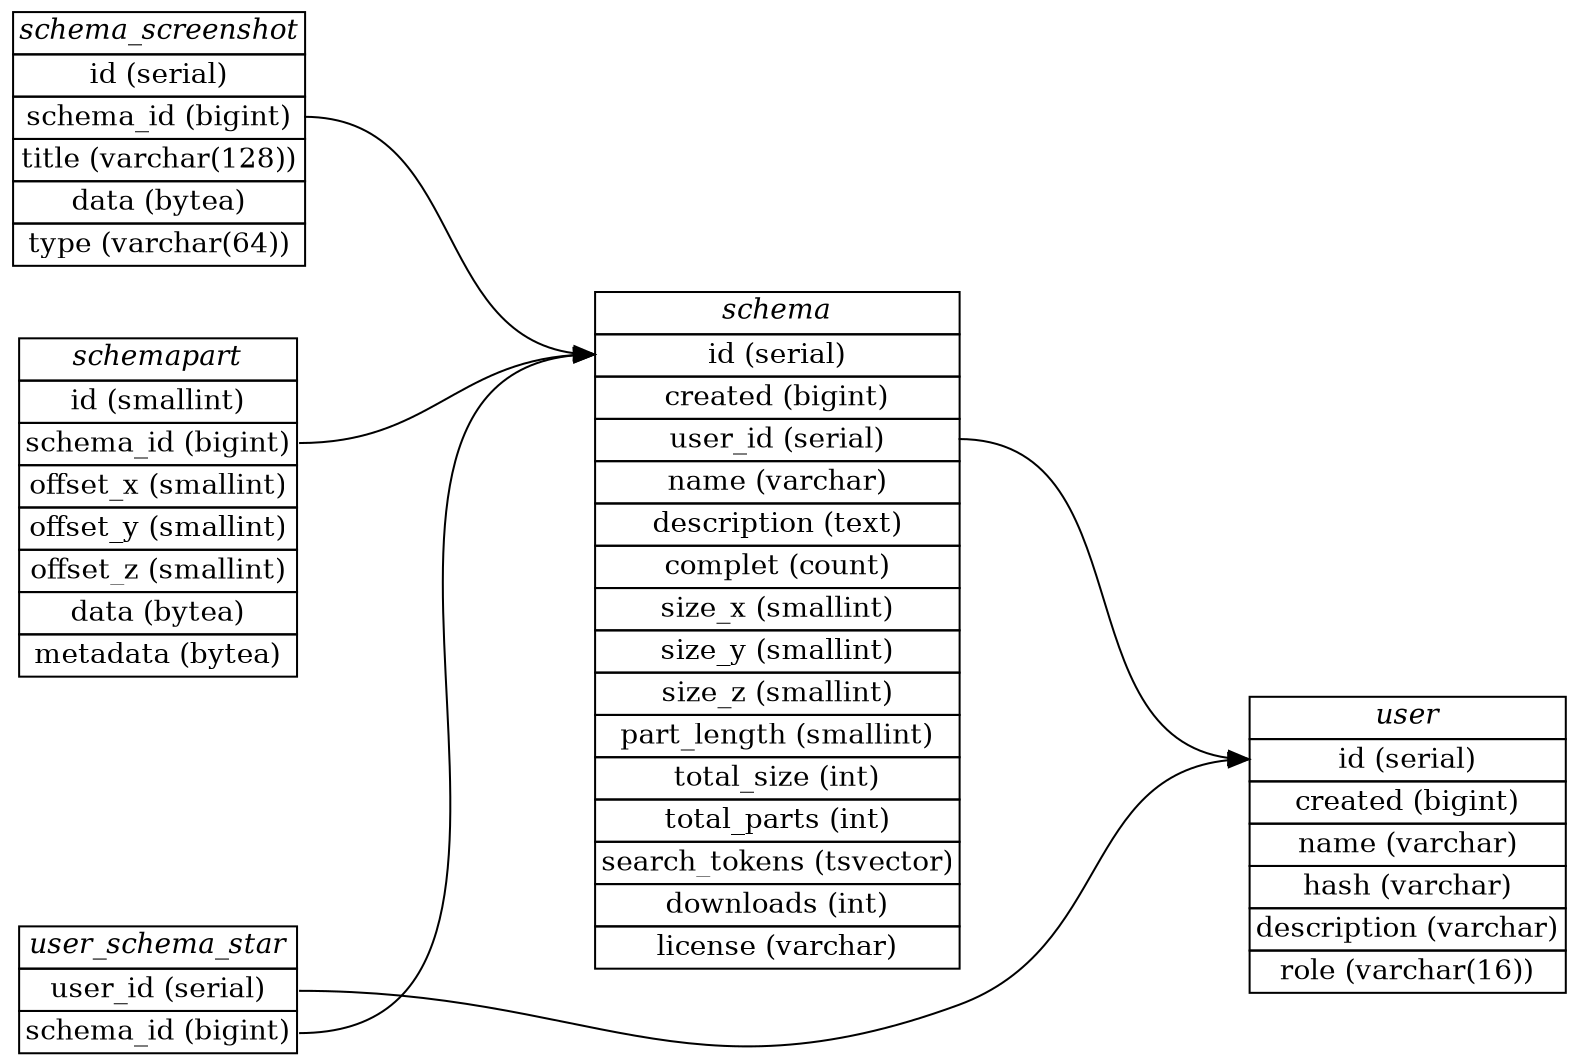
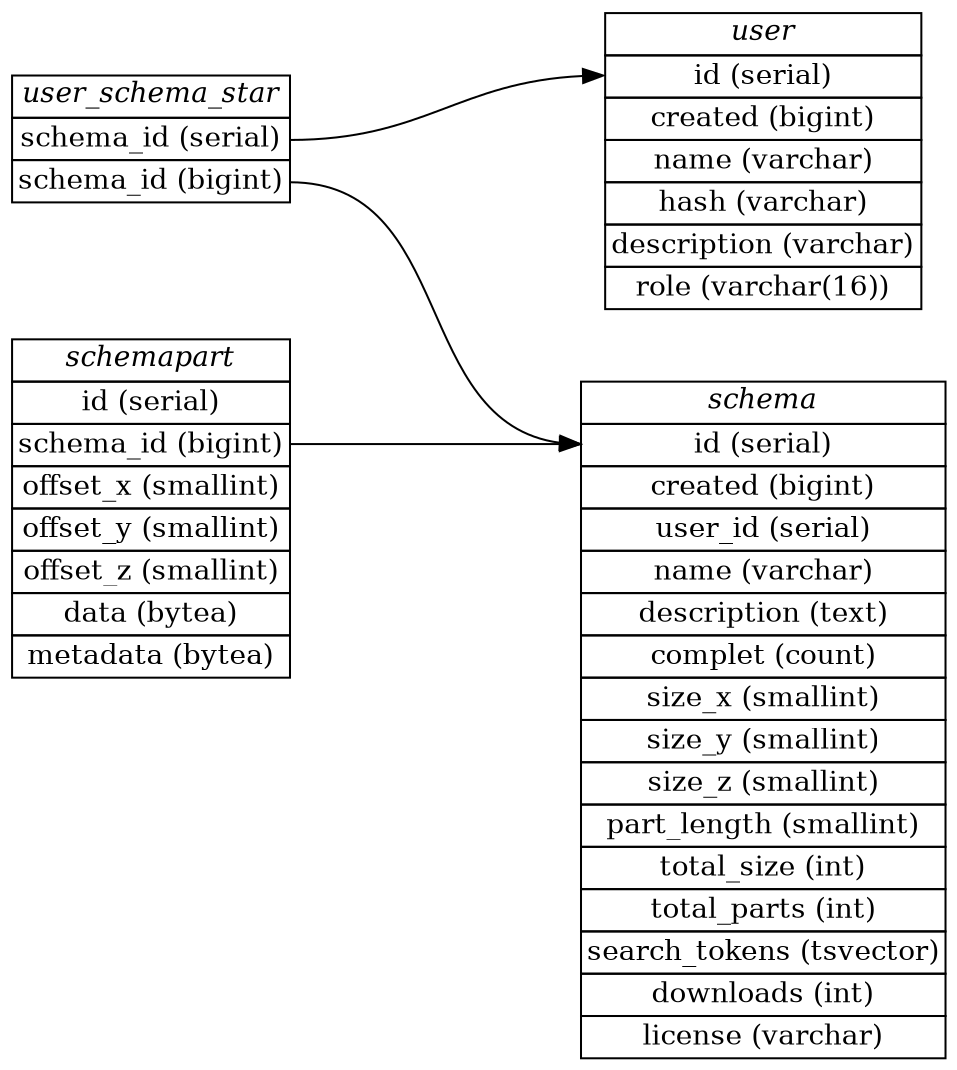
(158, 139) -> none
(158, 401) -> (151, 402)
(1101, 590) -> none
(158, 989) -> (151, 138)
